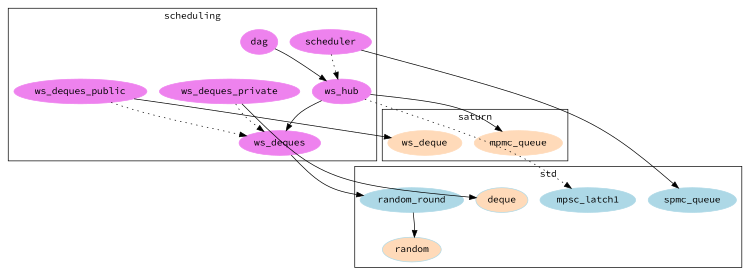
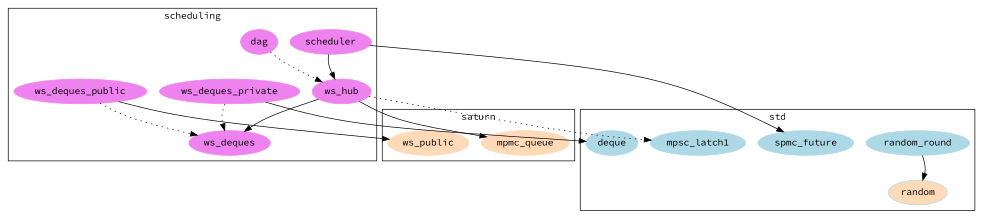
(298, 62) -> (292, 67)
(333, 64) -> (329, 64)
(425, 143) -> (428, 143)
(320, 181) -> none
(502, 200) -> (612, 143)
(692, 200) -> (806, 143)
